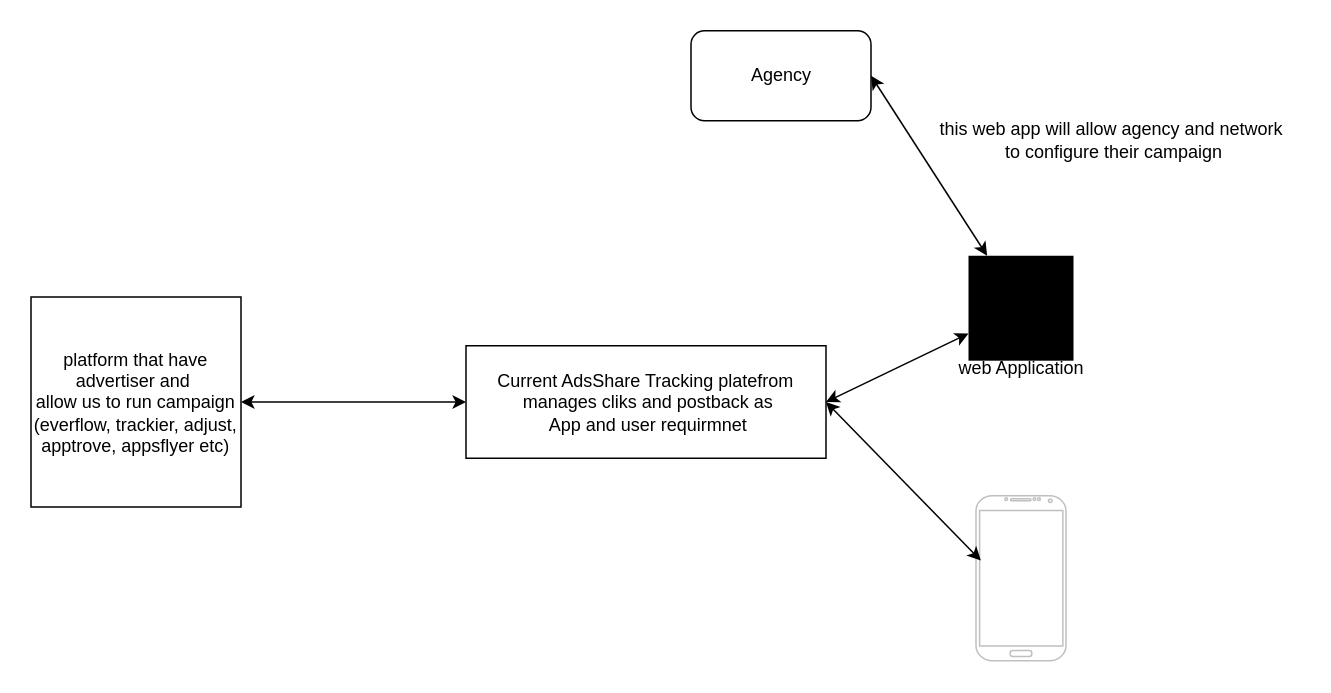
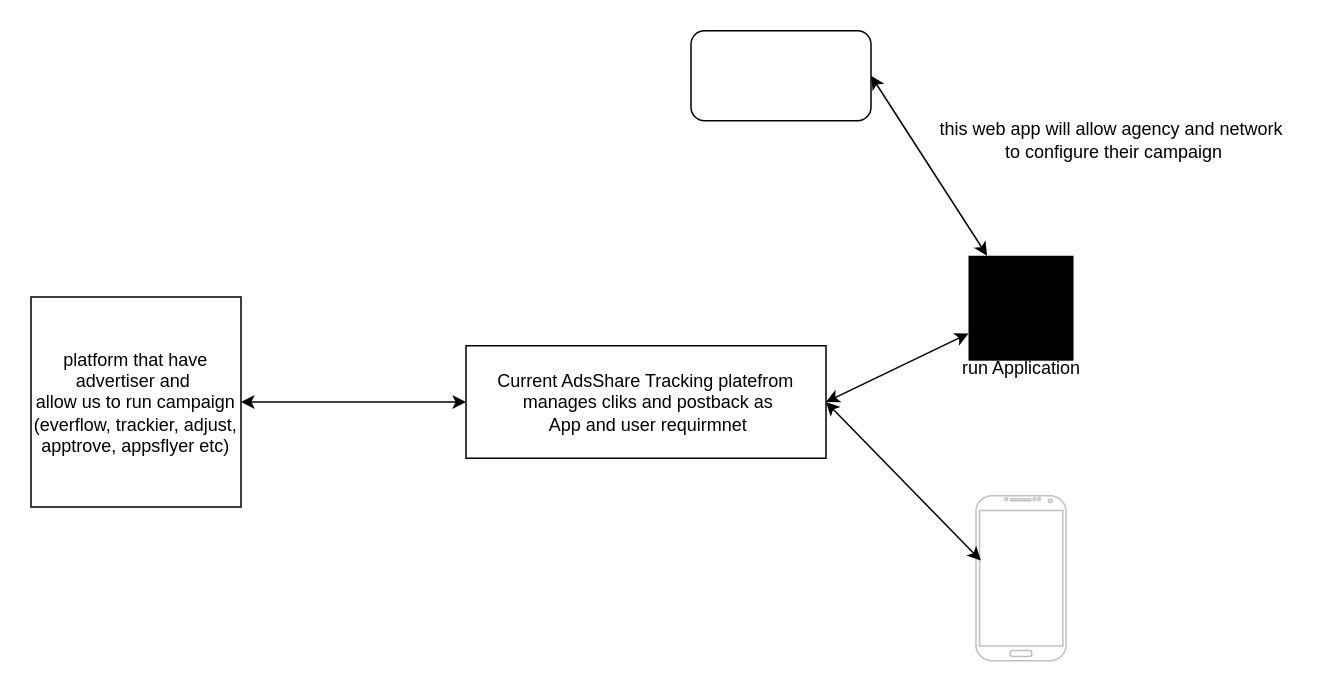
(781, 76) -> none
(1022, 368) -> (1022, 368)
